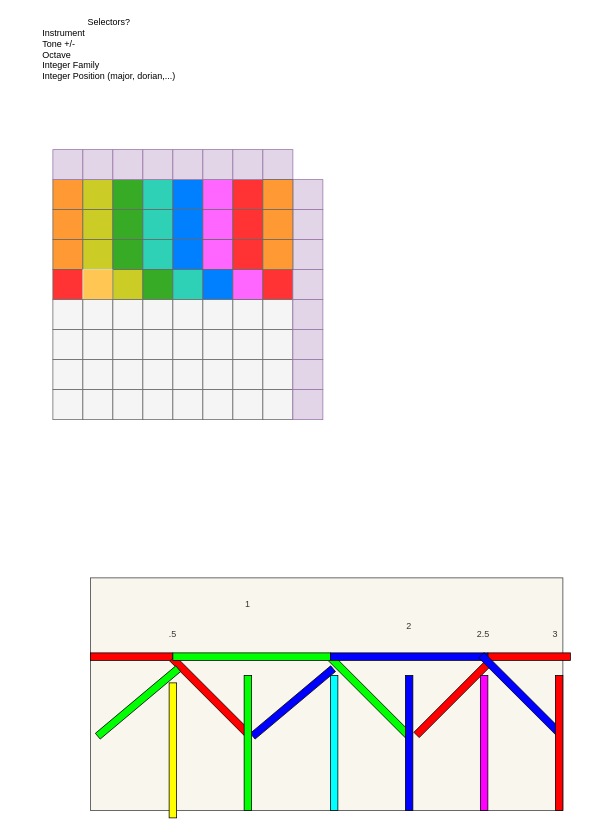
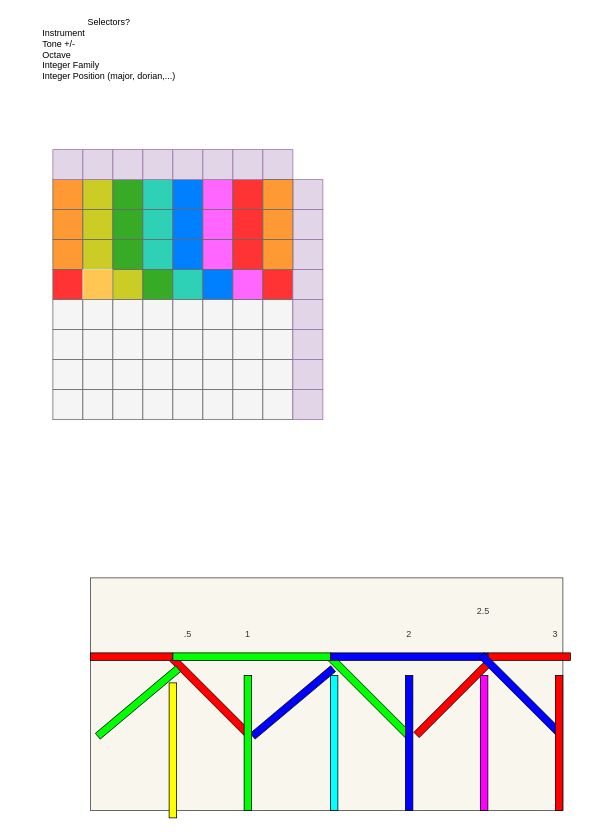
(248, 604) -> (248, 634)
(409, 627) -> (409, 634)
(173, 634) -> (188, 634)
(484, 634) -> (484, 612)
